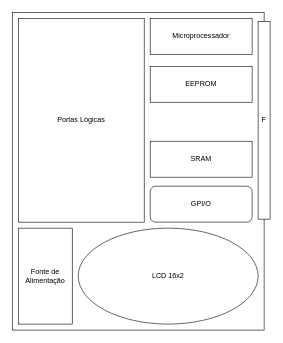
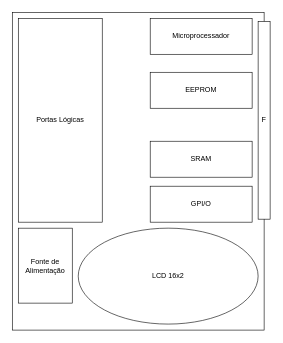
(201, 84) -> (201, 90)
(81, 120) -> (60, 120)
(201, 204) -> (201, 204)
(45, 276) -> (45, 266)
